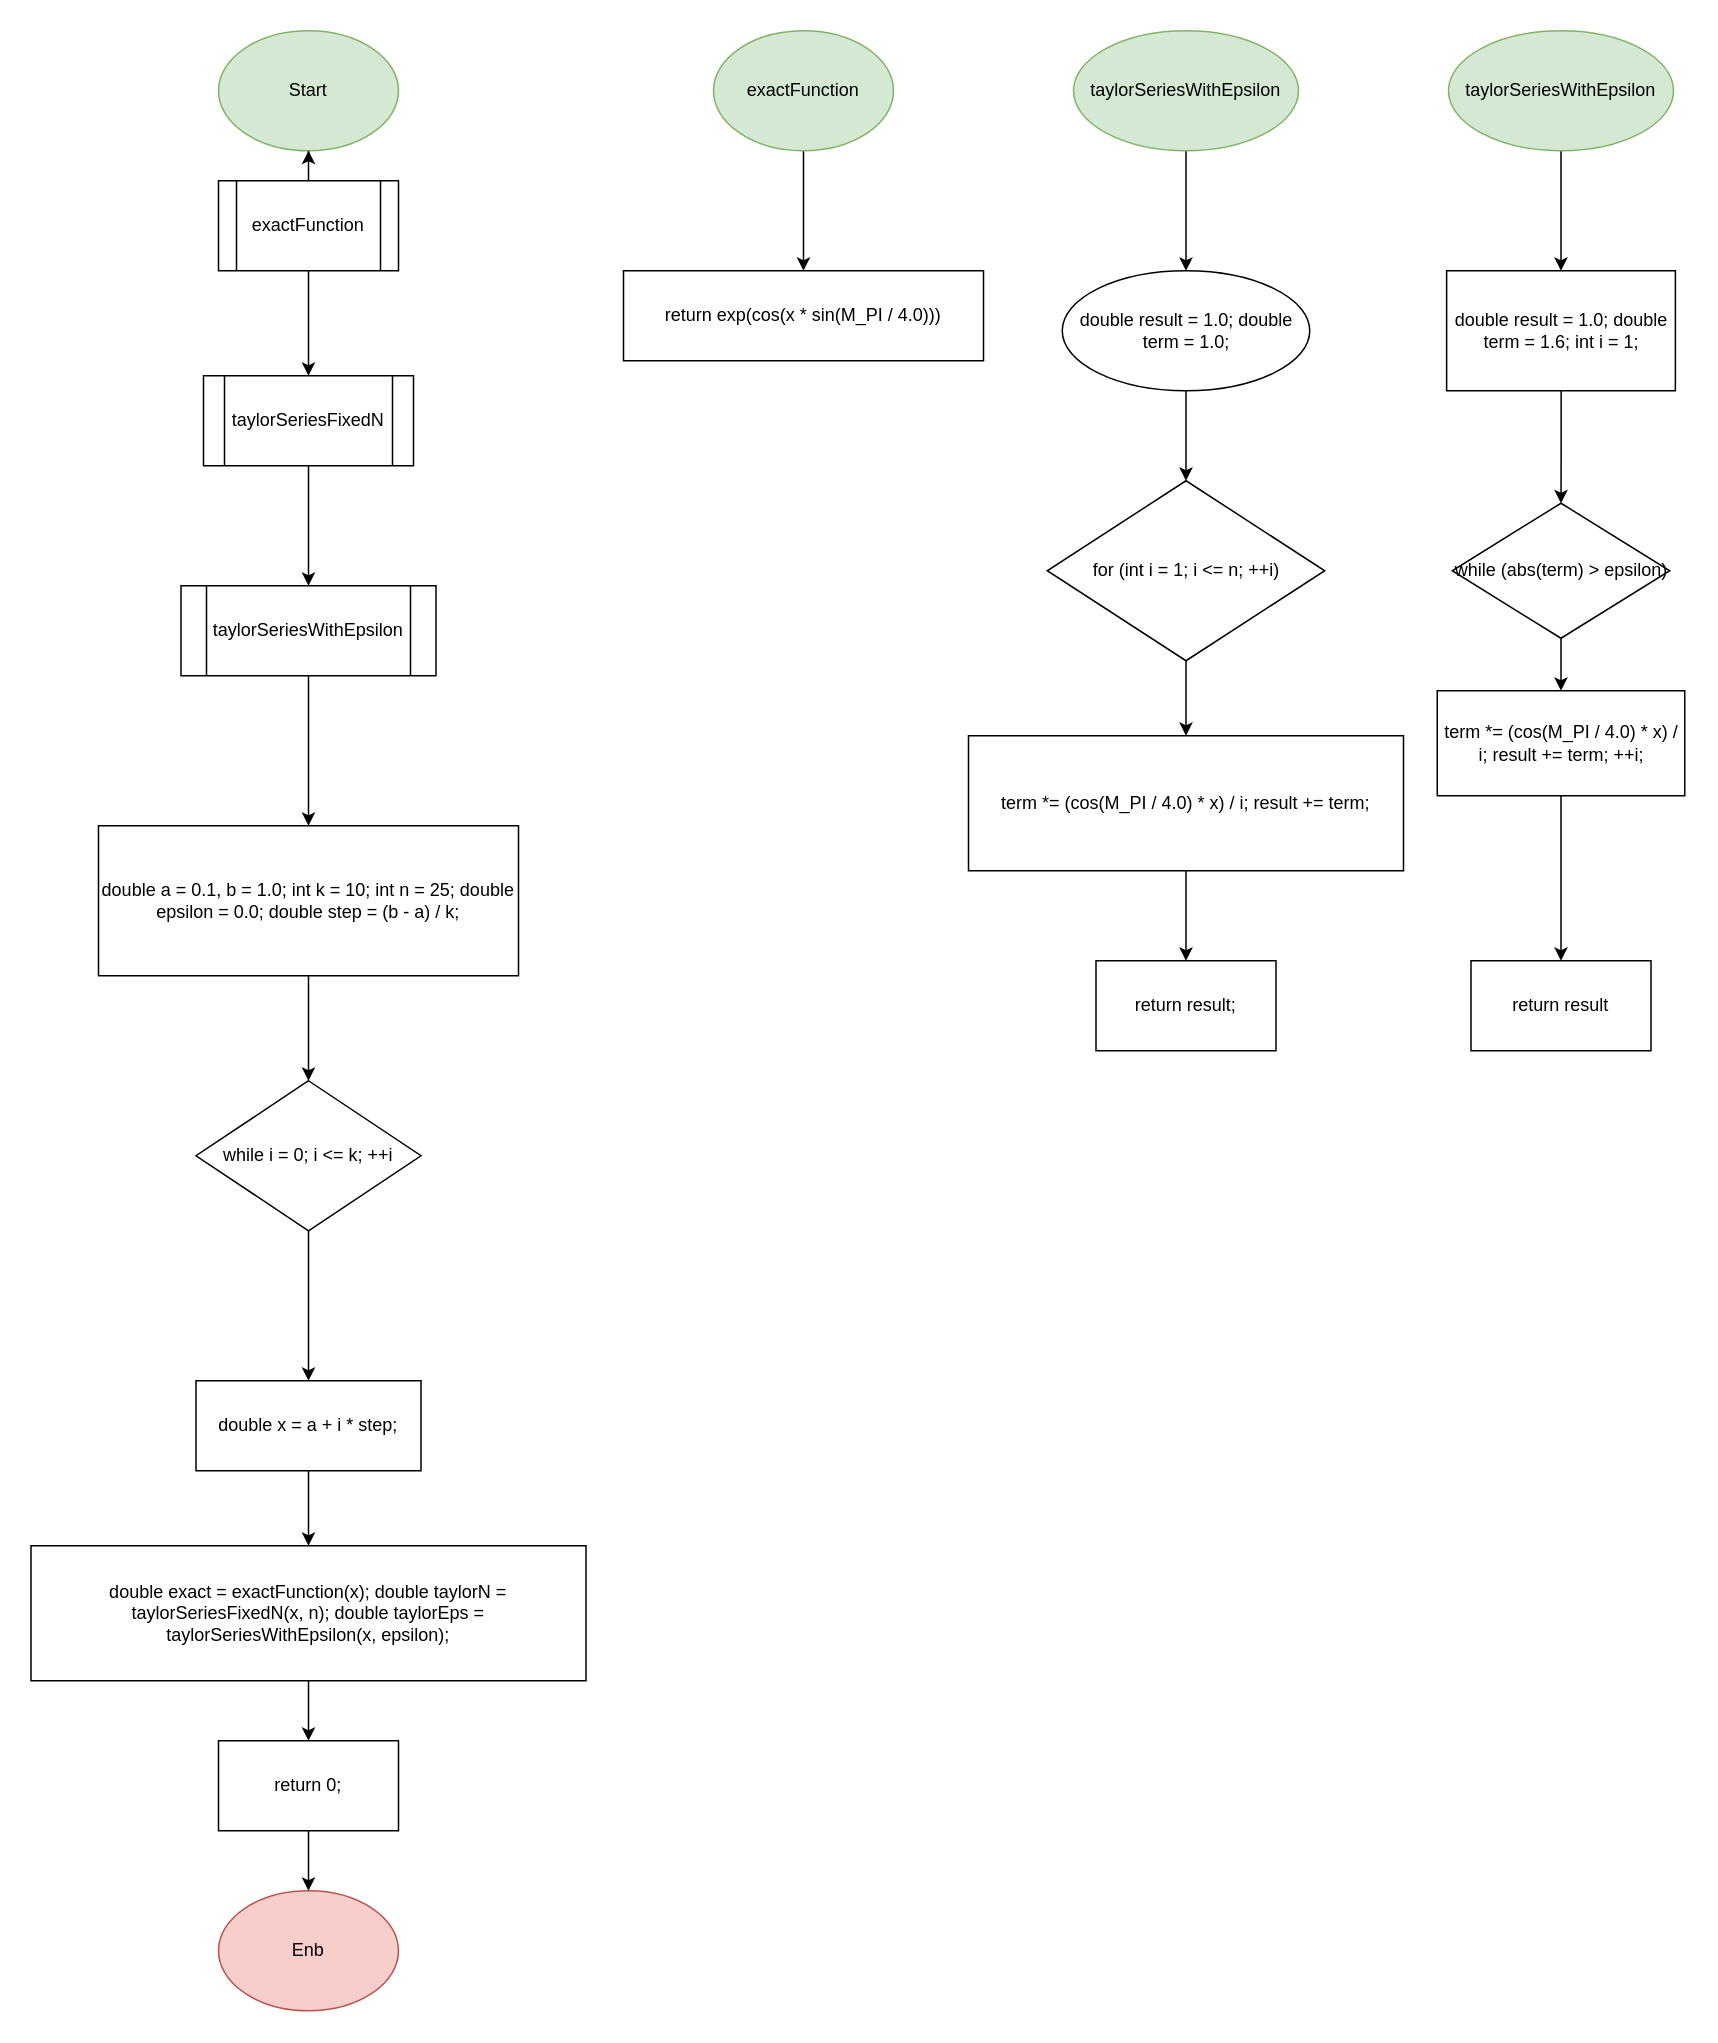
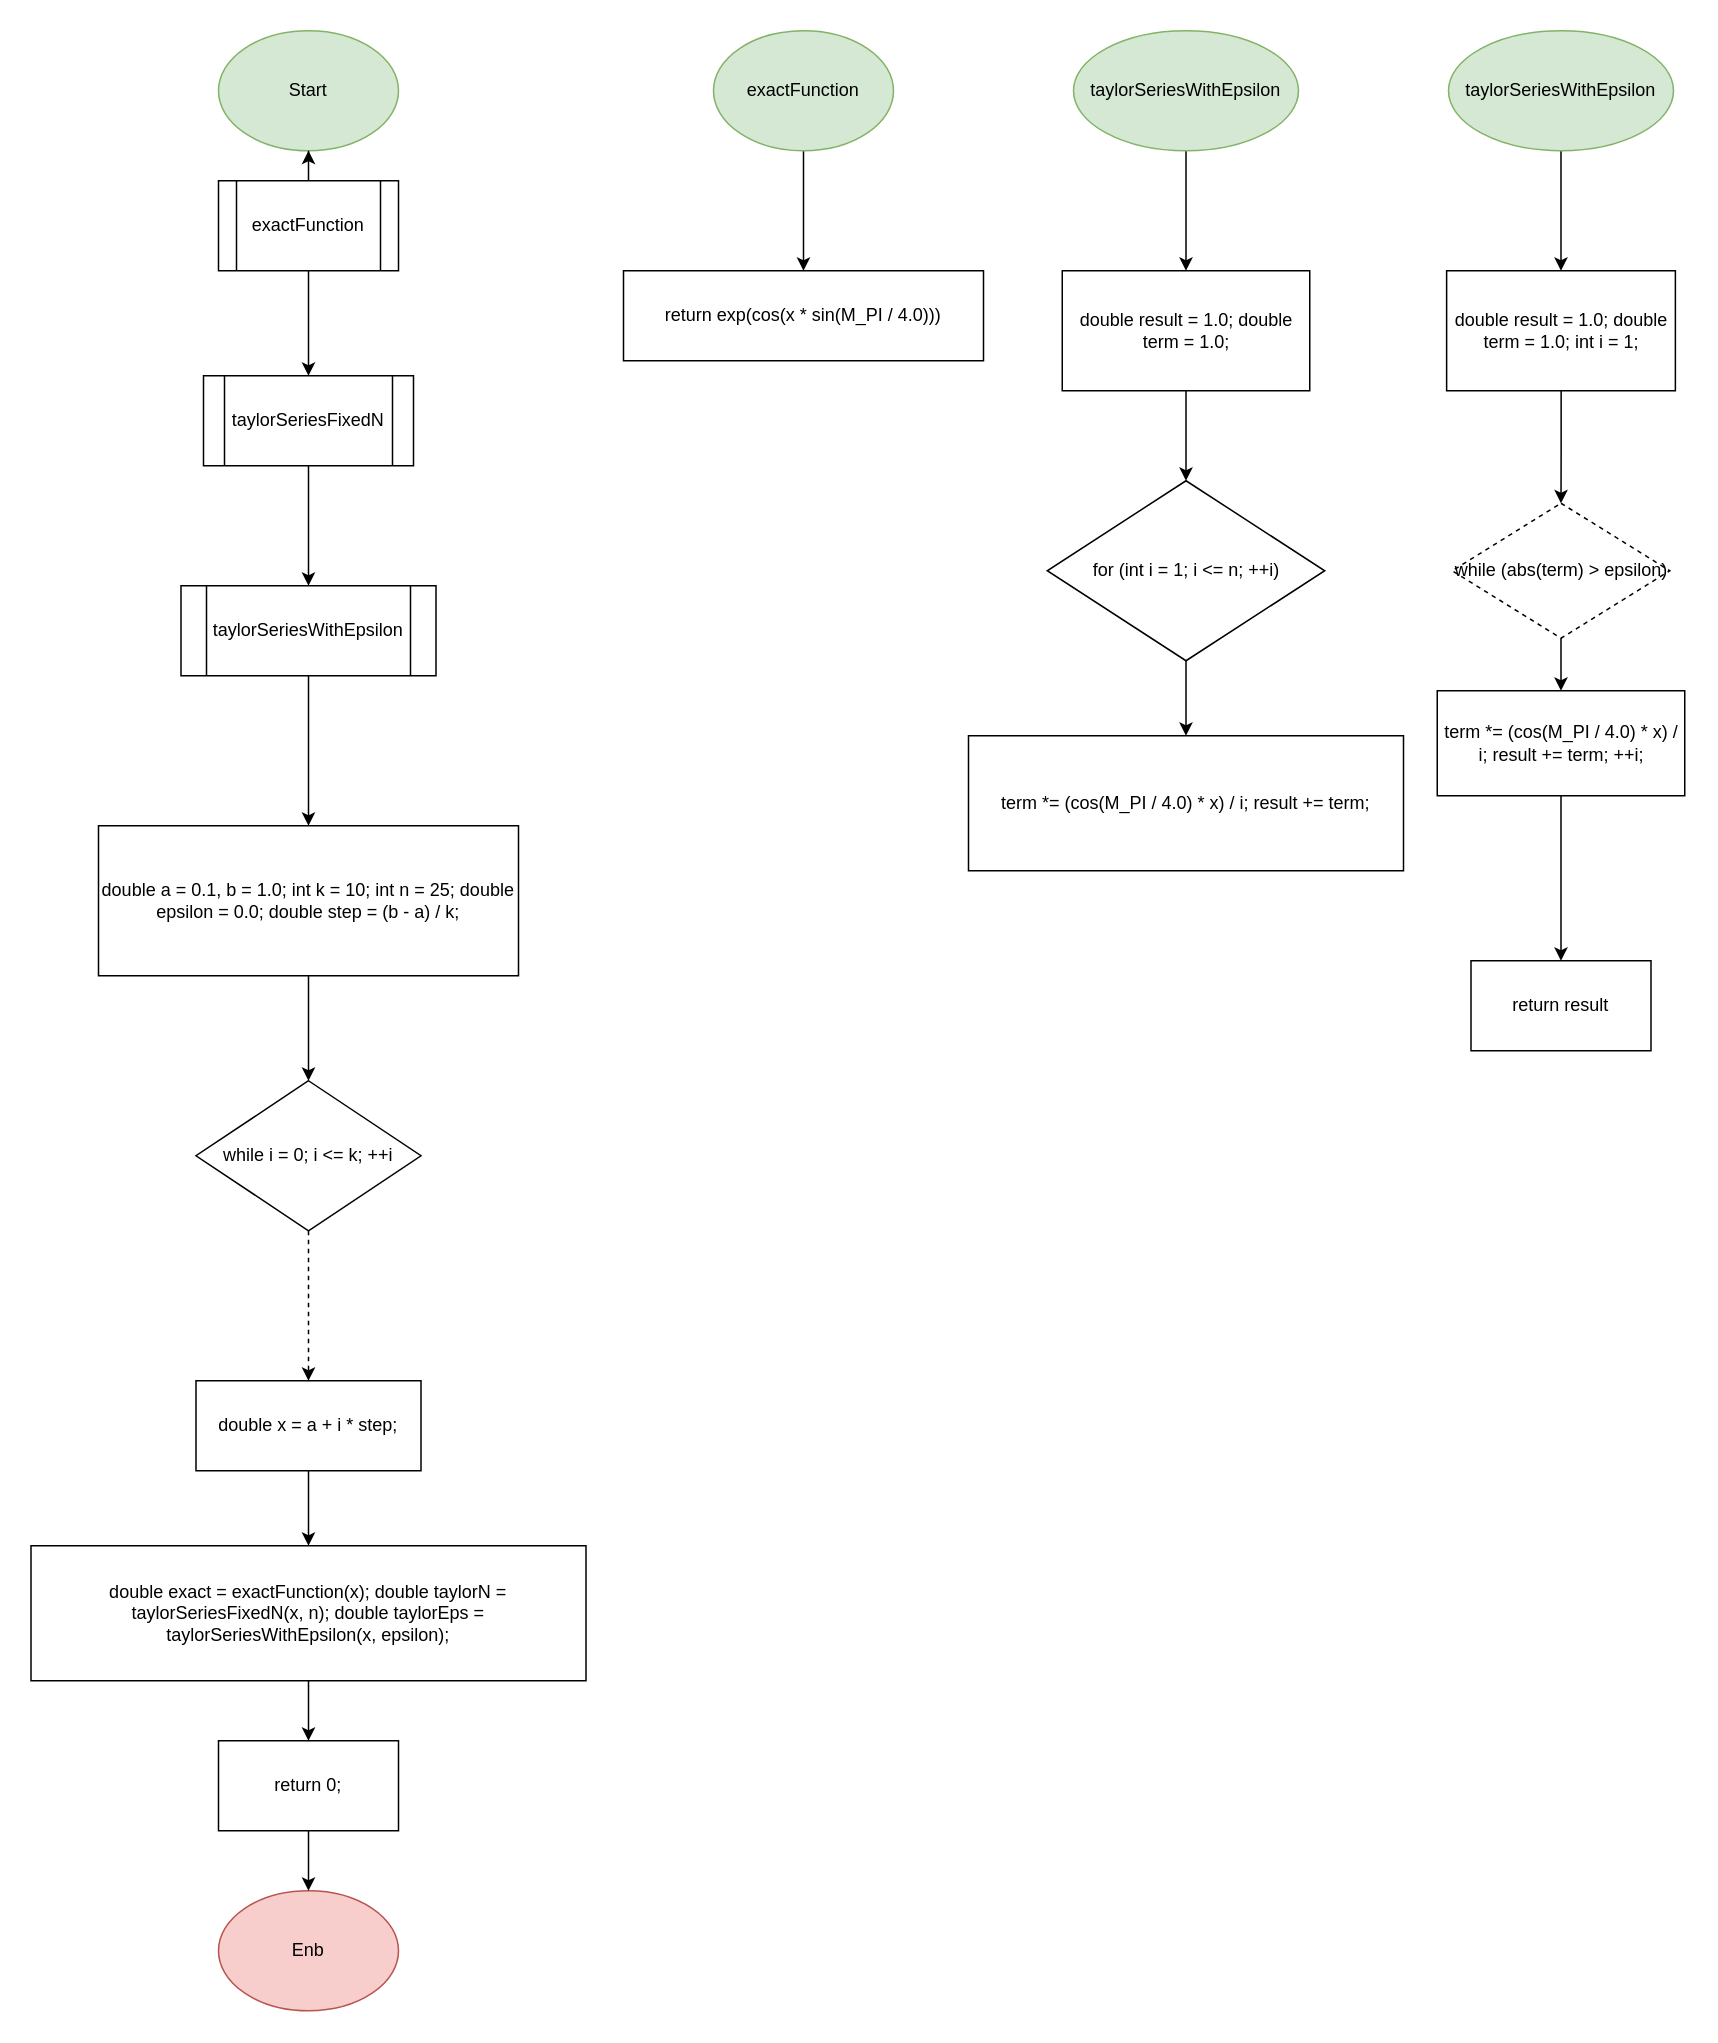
(1186, 331) -> (1186, 331)
(1562, 331) -> (1562, 331)
(1561, 571) -> (1561, 571)
(1186, 911) -> none
(1186, 1006) -> none
(308, 1300) -> (308, 1300)
